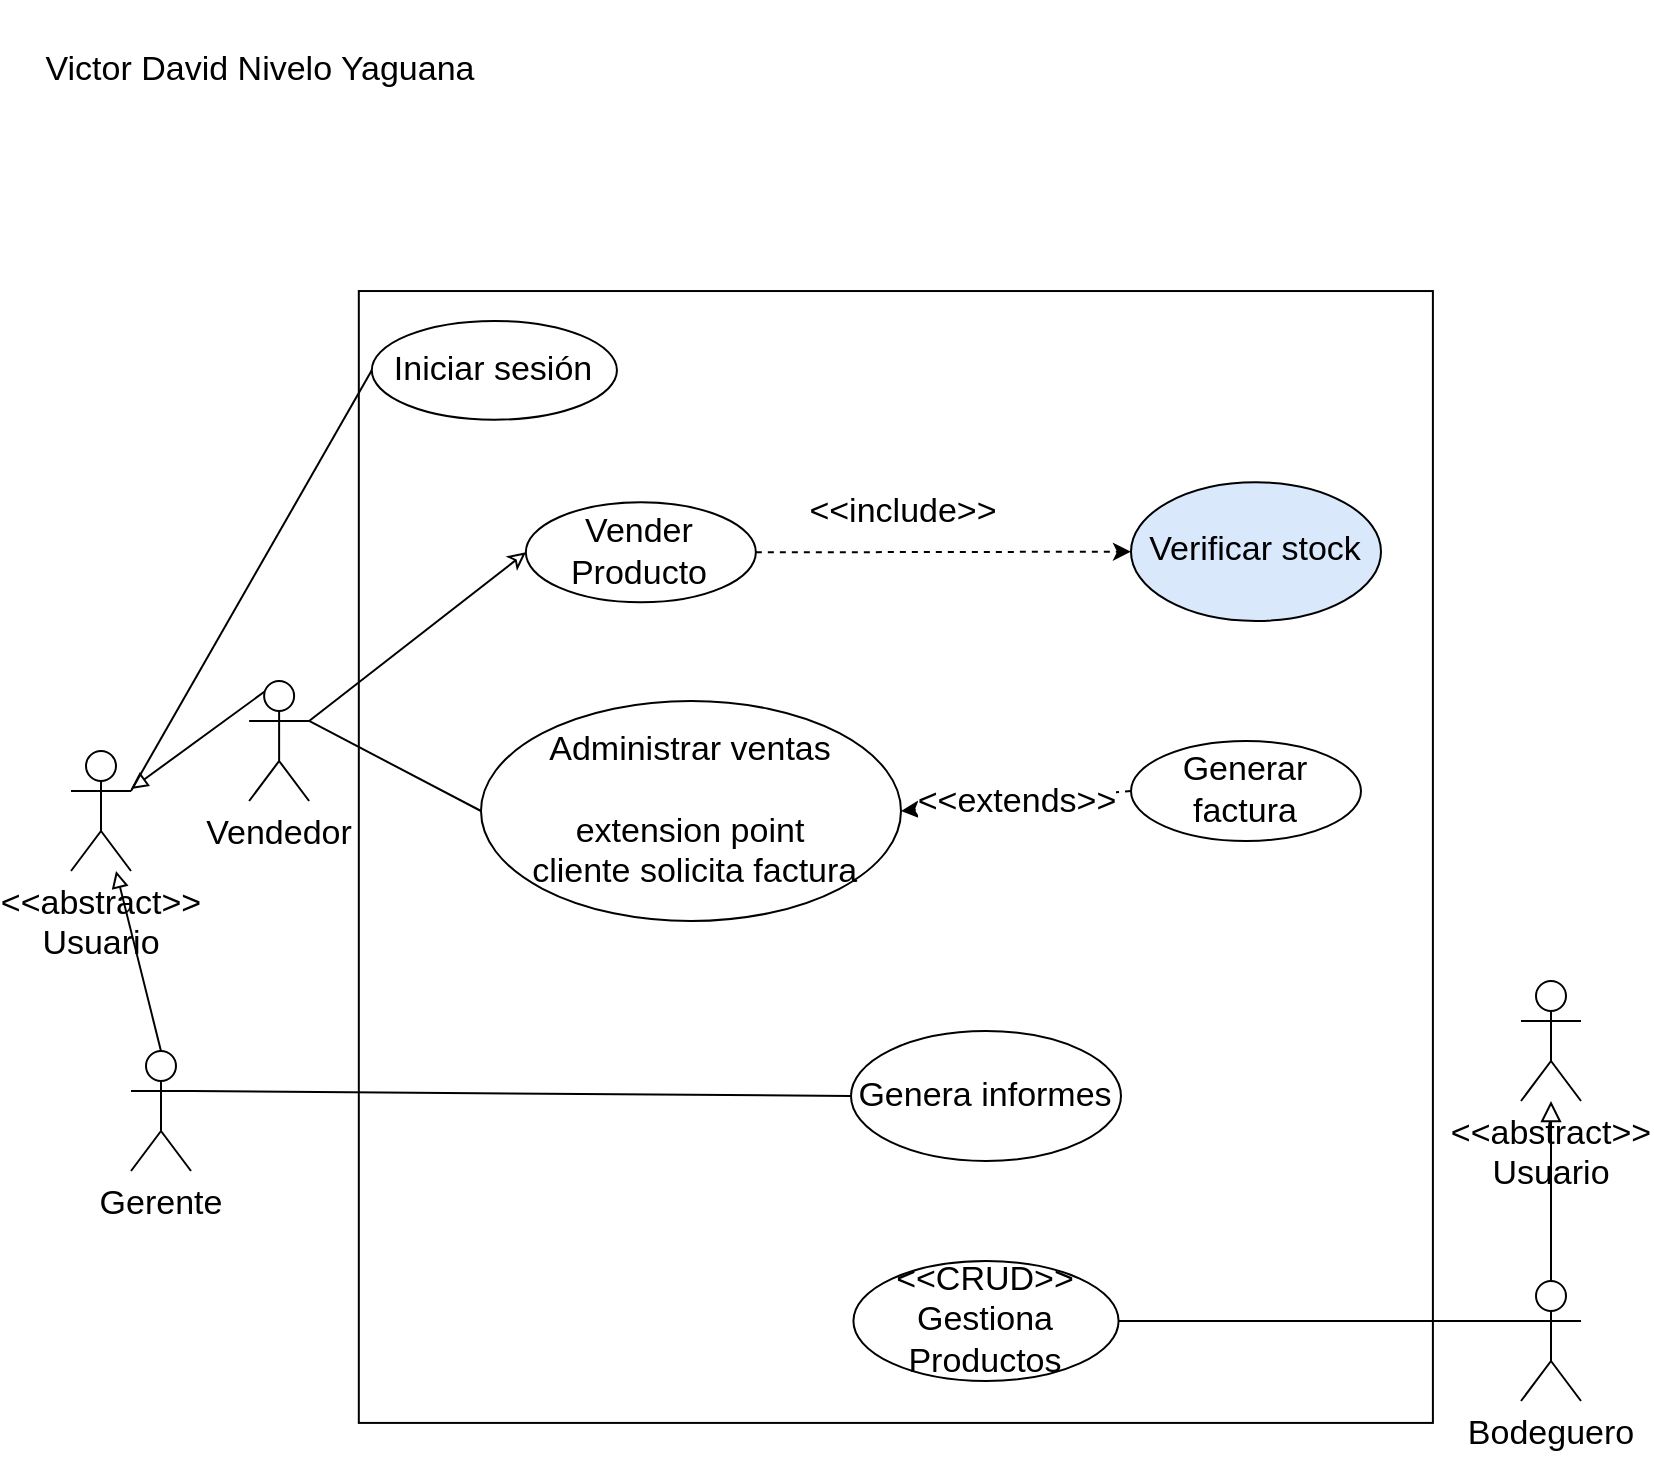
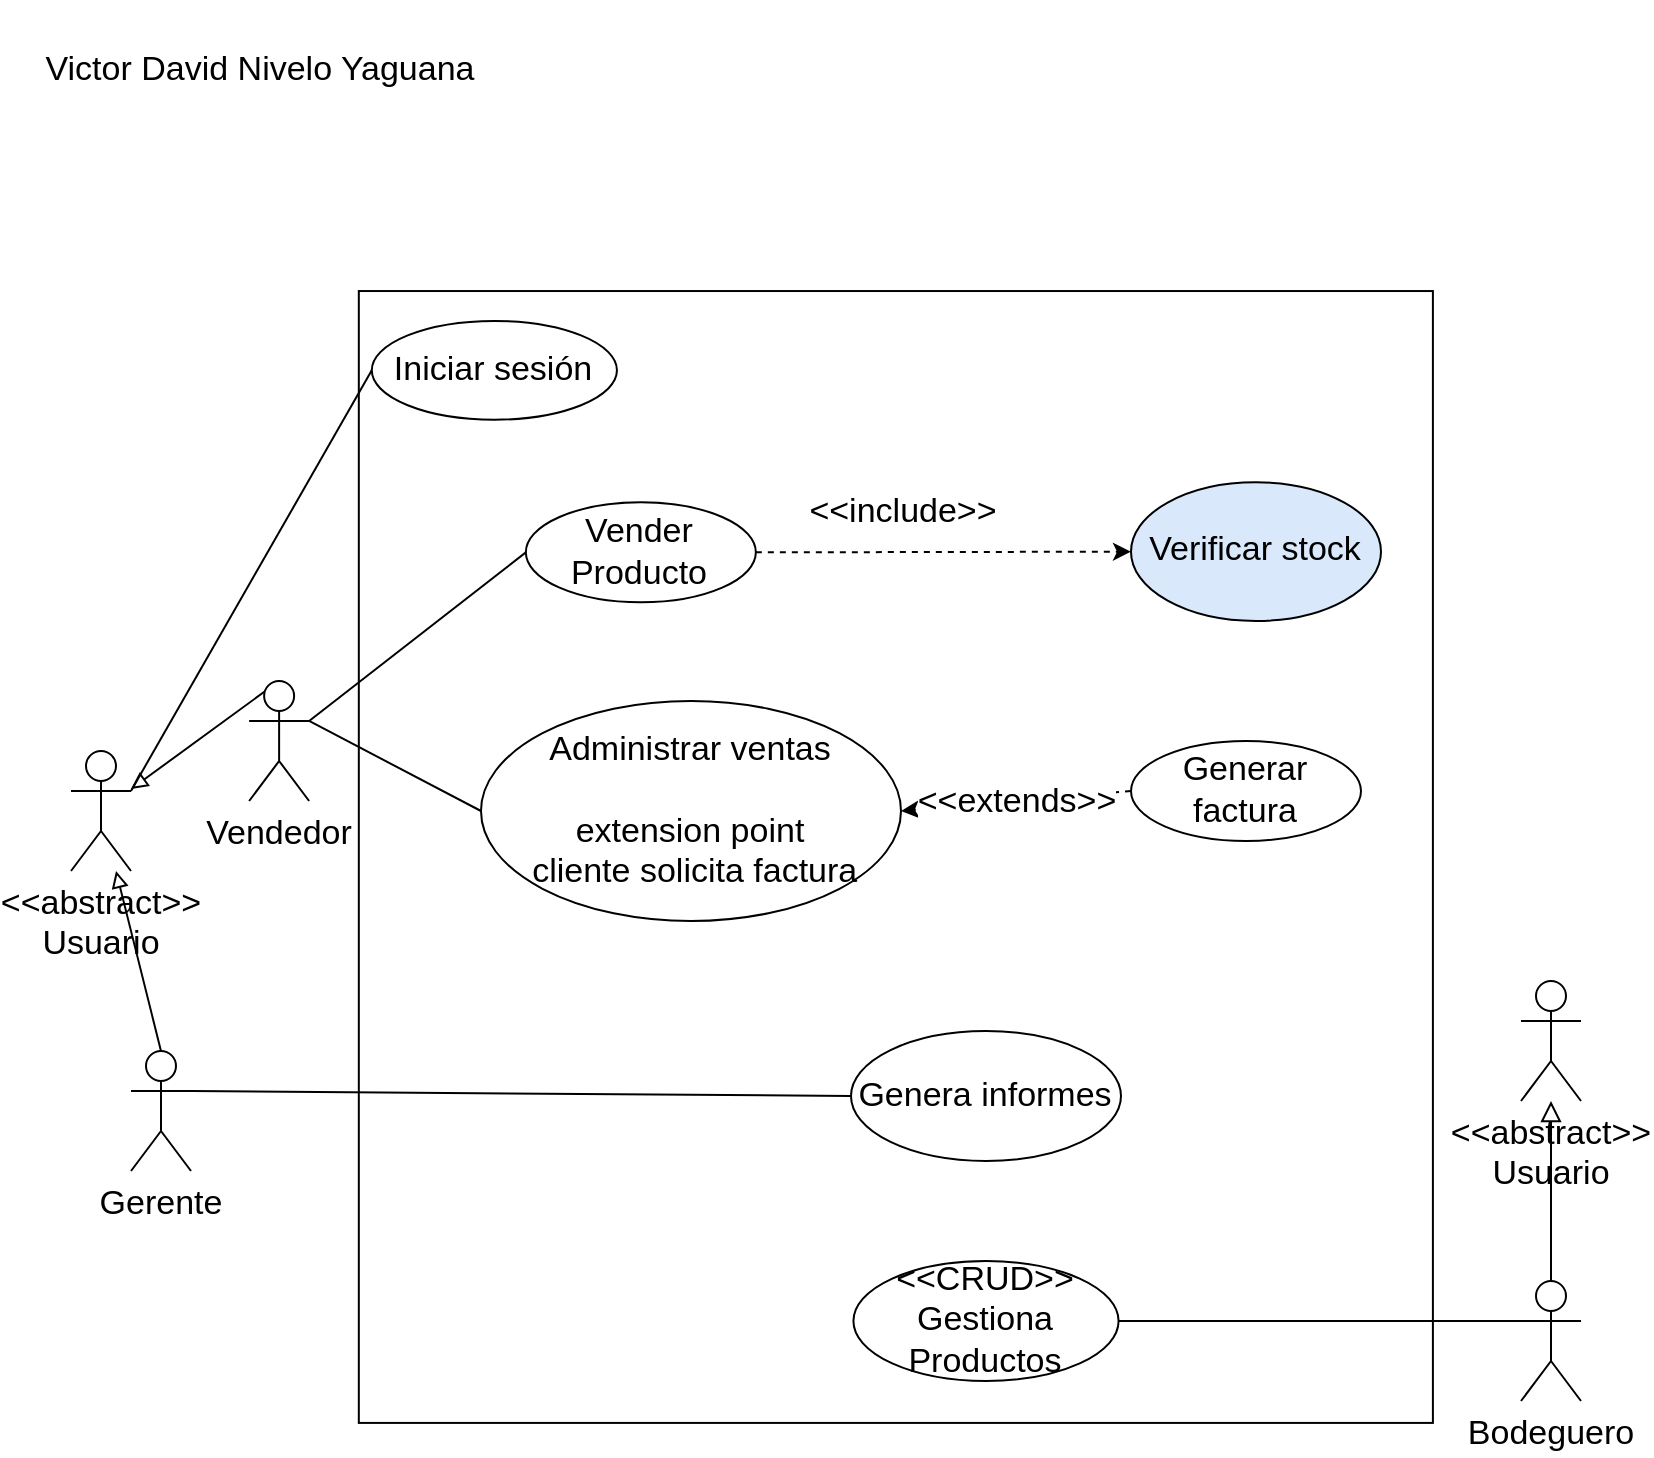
(514, 561) -> (519, 558)
